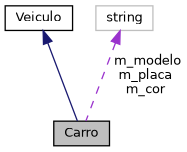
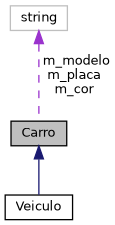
(63, 82) -> (39, 177)
